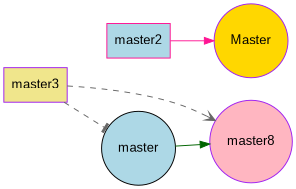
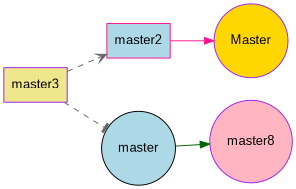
(139, 94) -> (82, 65)
